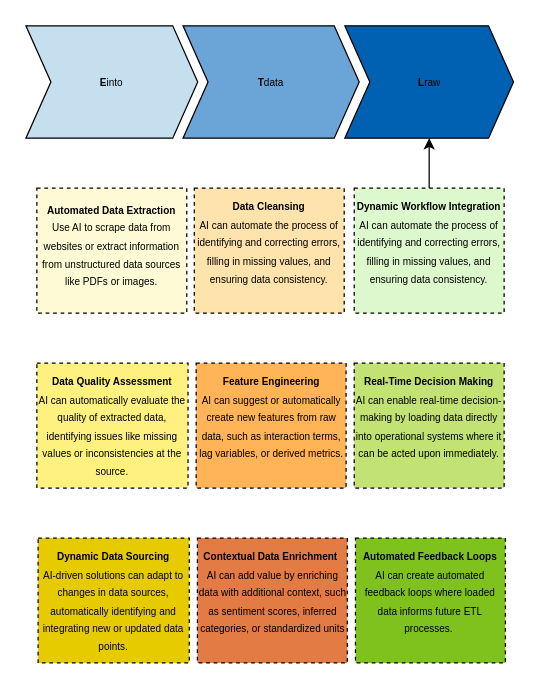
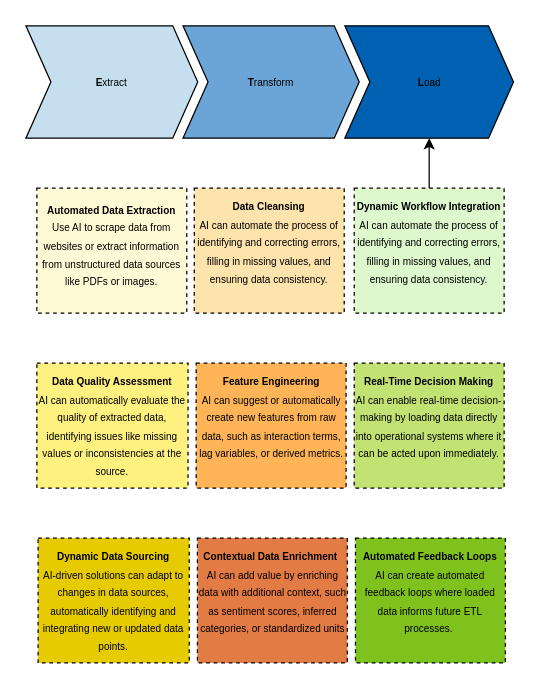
(112, 82) -> (112, 82)
(271, 82) -> (271, 82)
(430, 82) -> (430, 82)
